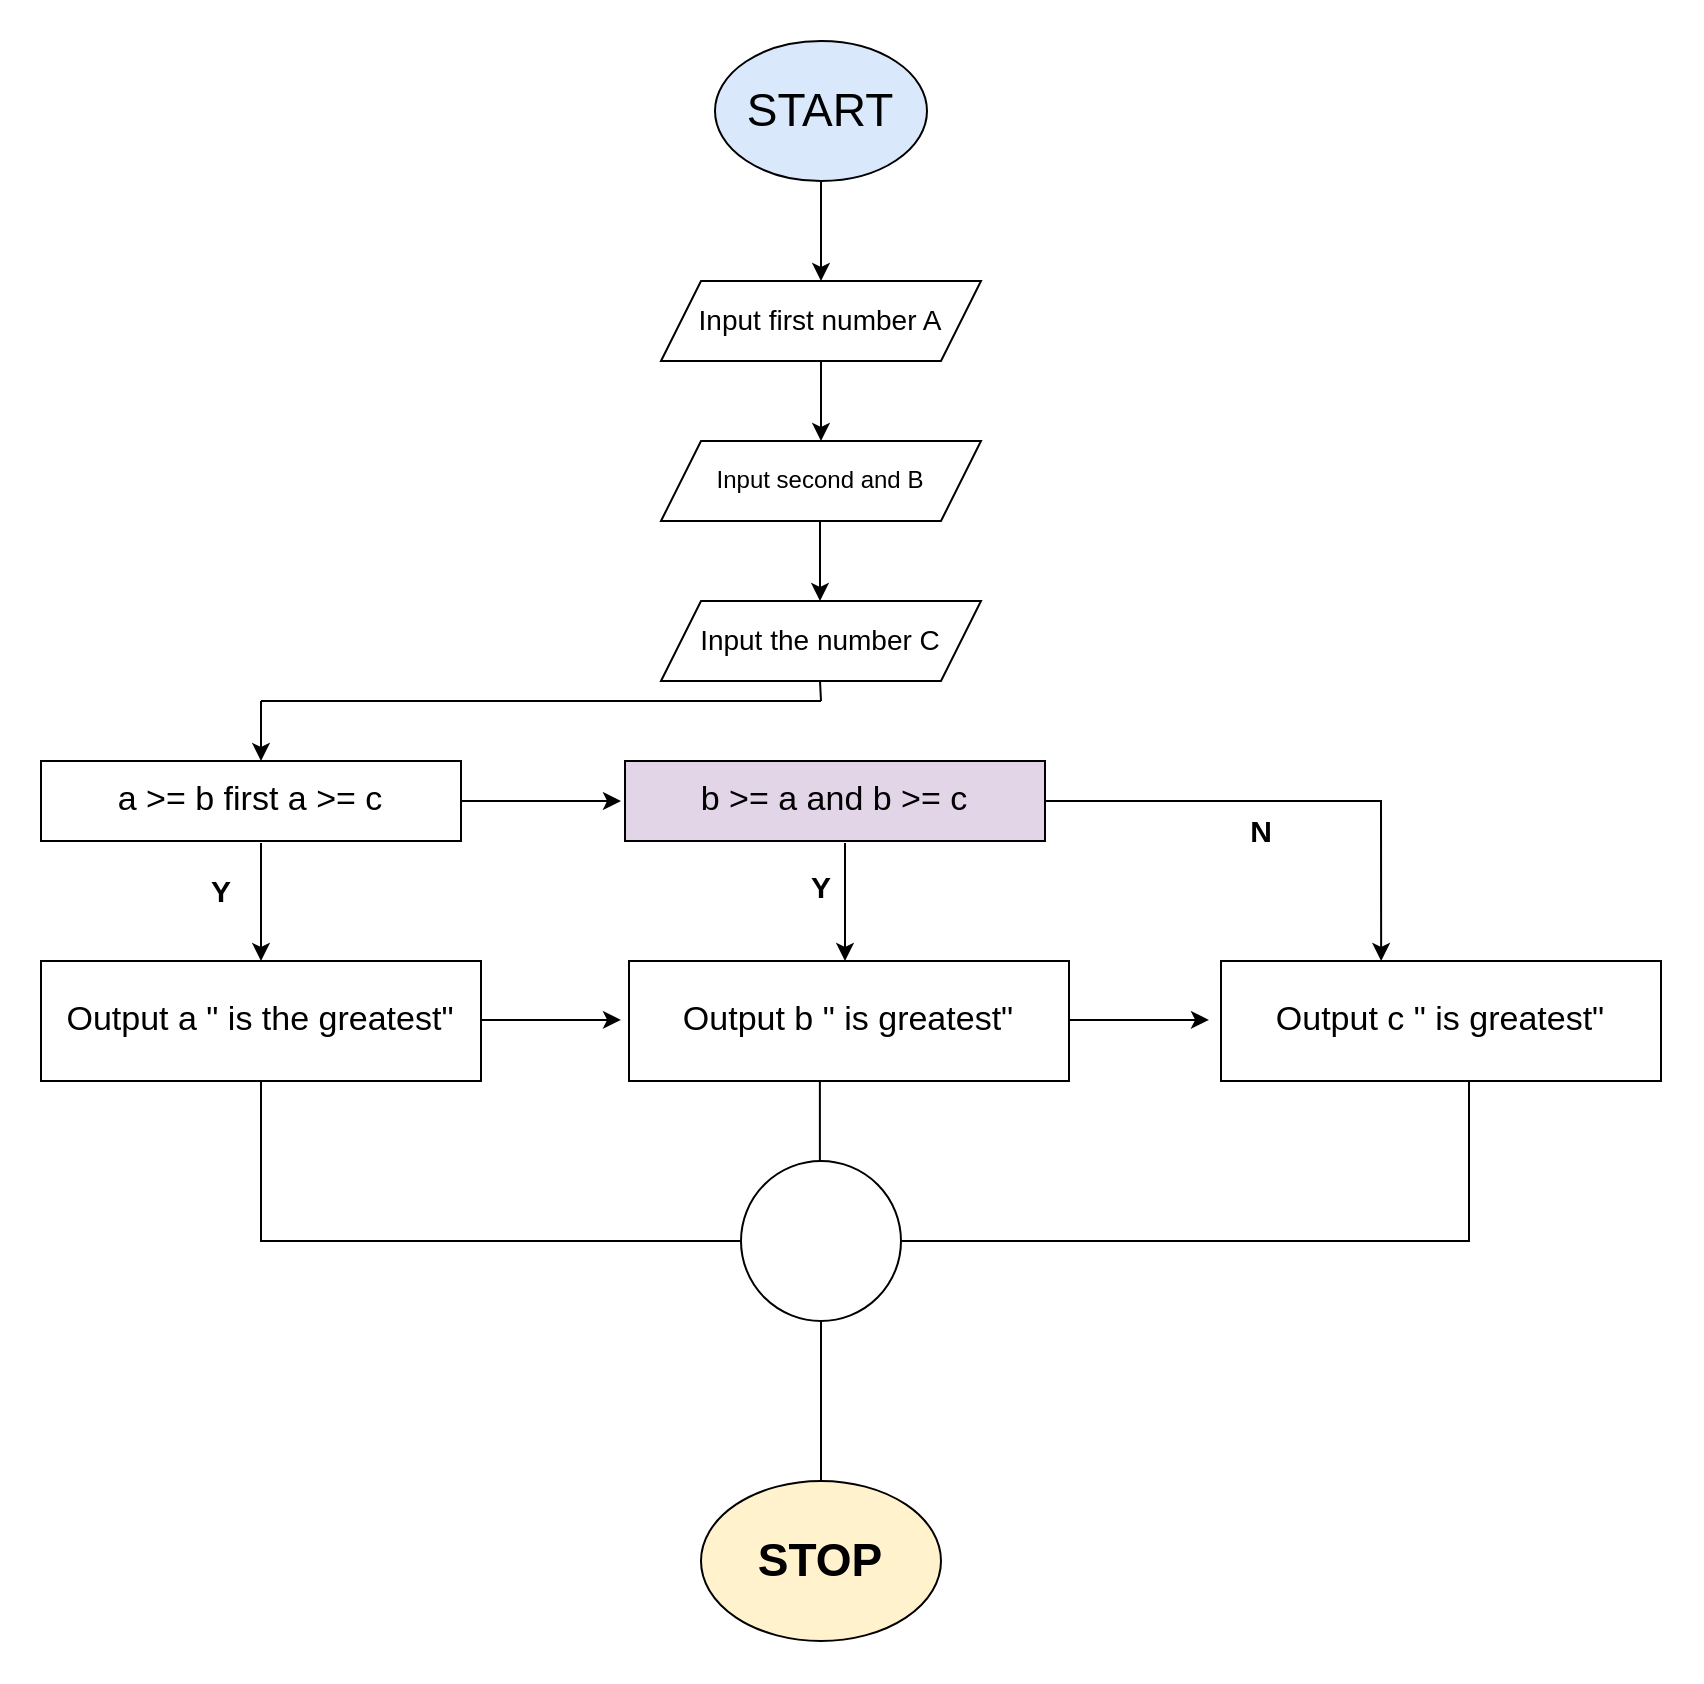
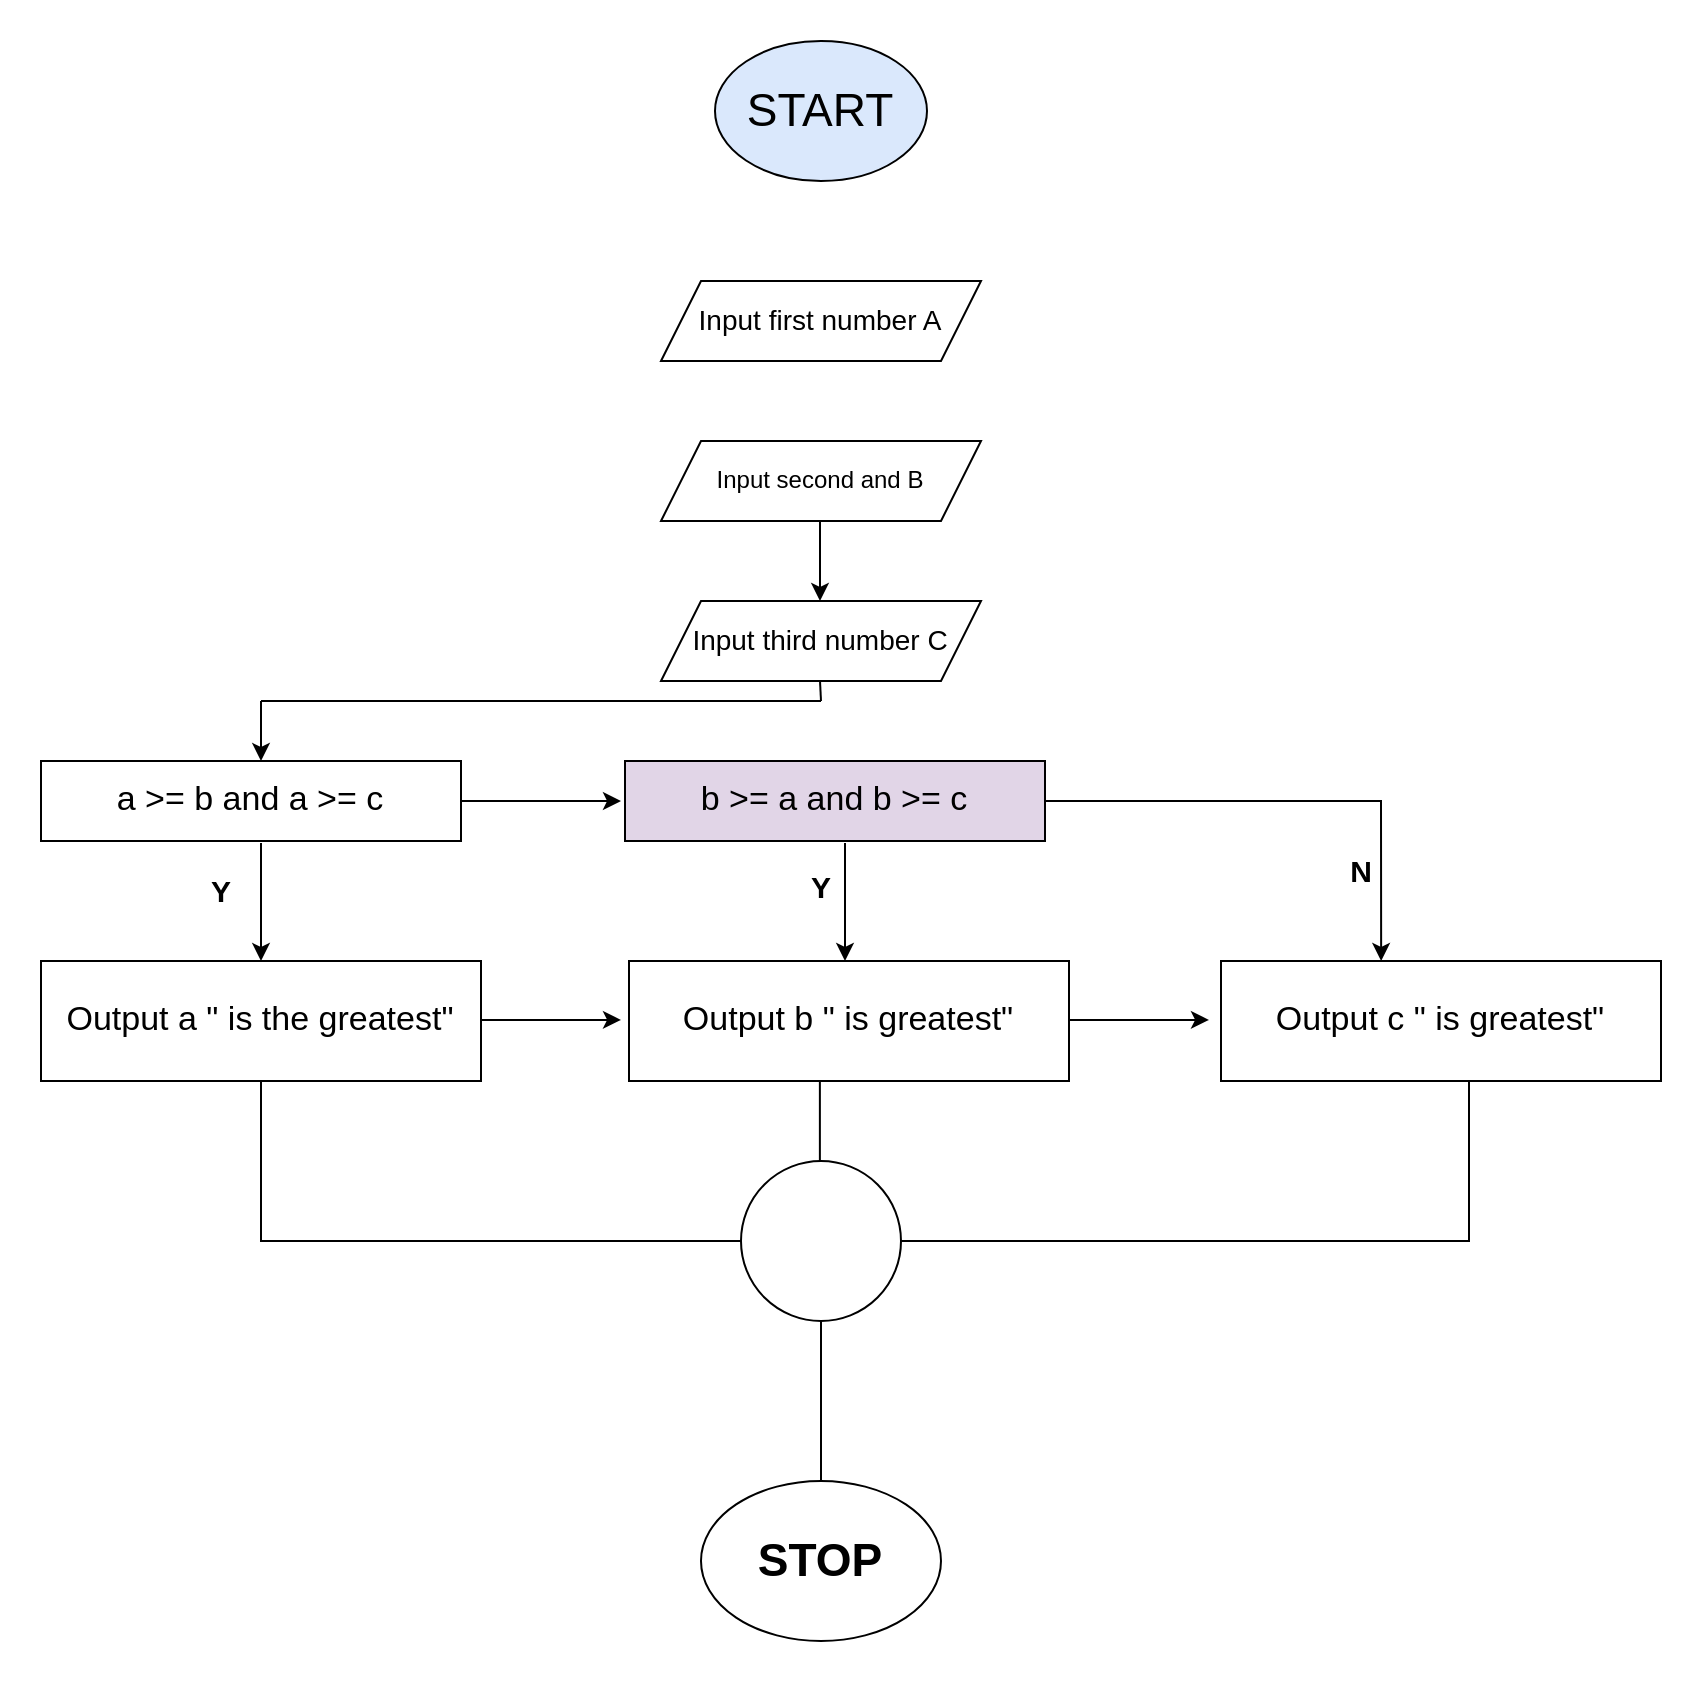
(821, 224) -> none
(821, 394) -> none
(821, 641) -> (821, 641)
(251, 801) -> (251, 801)
(1261, 831) -> (1361, 871)
(821, 1561) -> (821, 1561)
